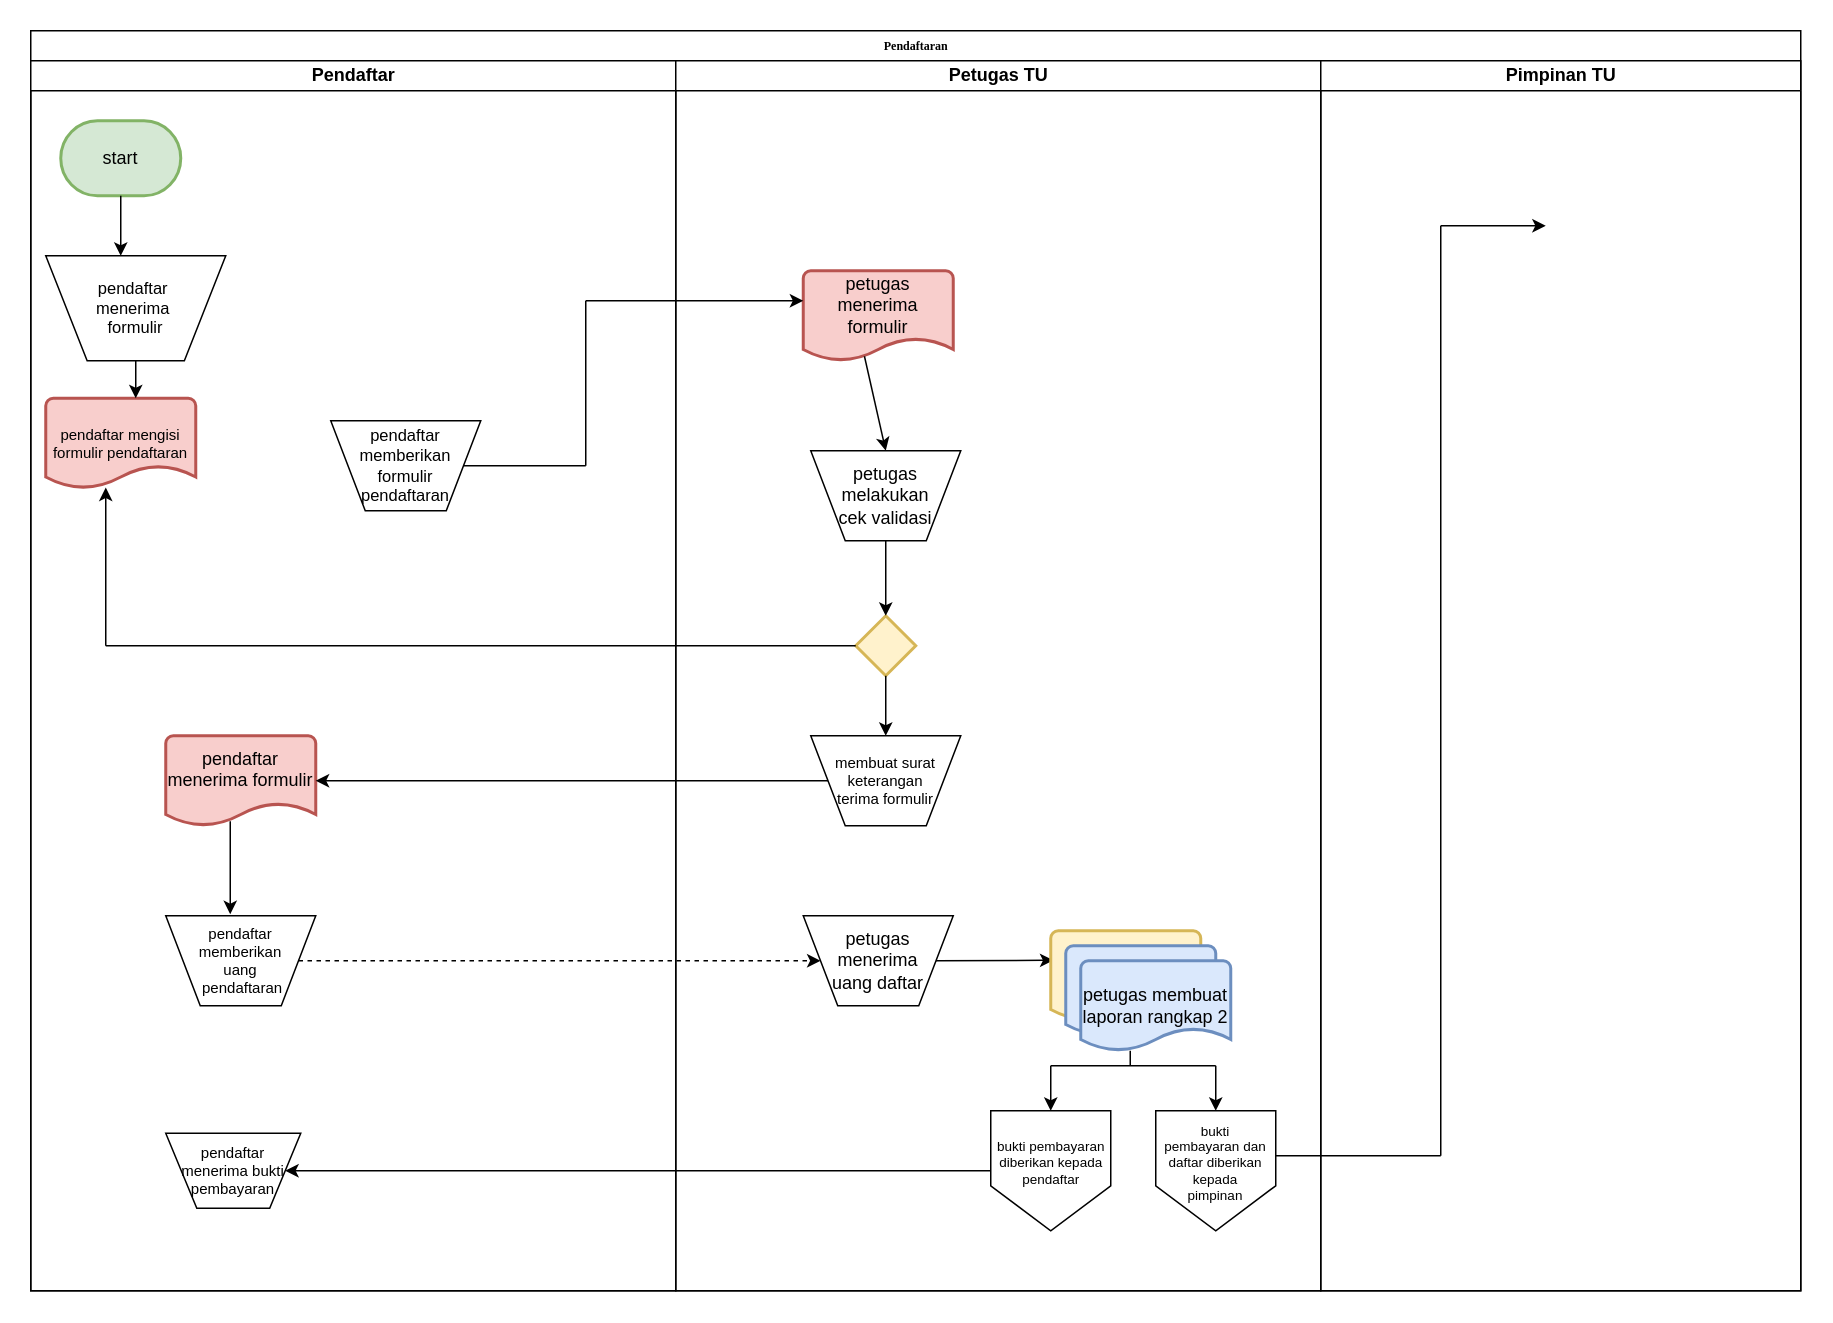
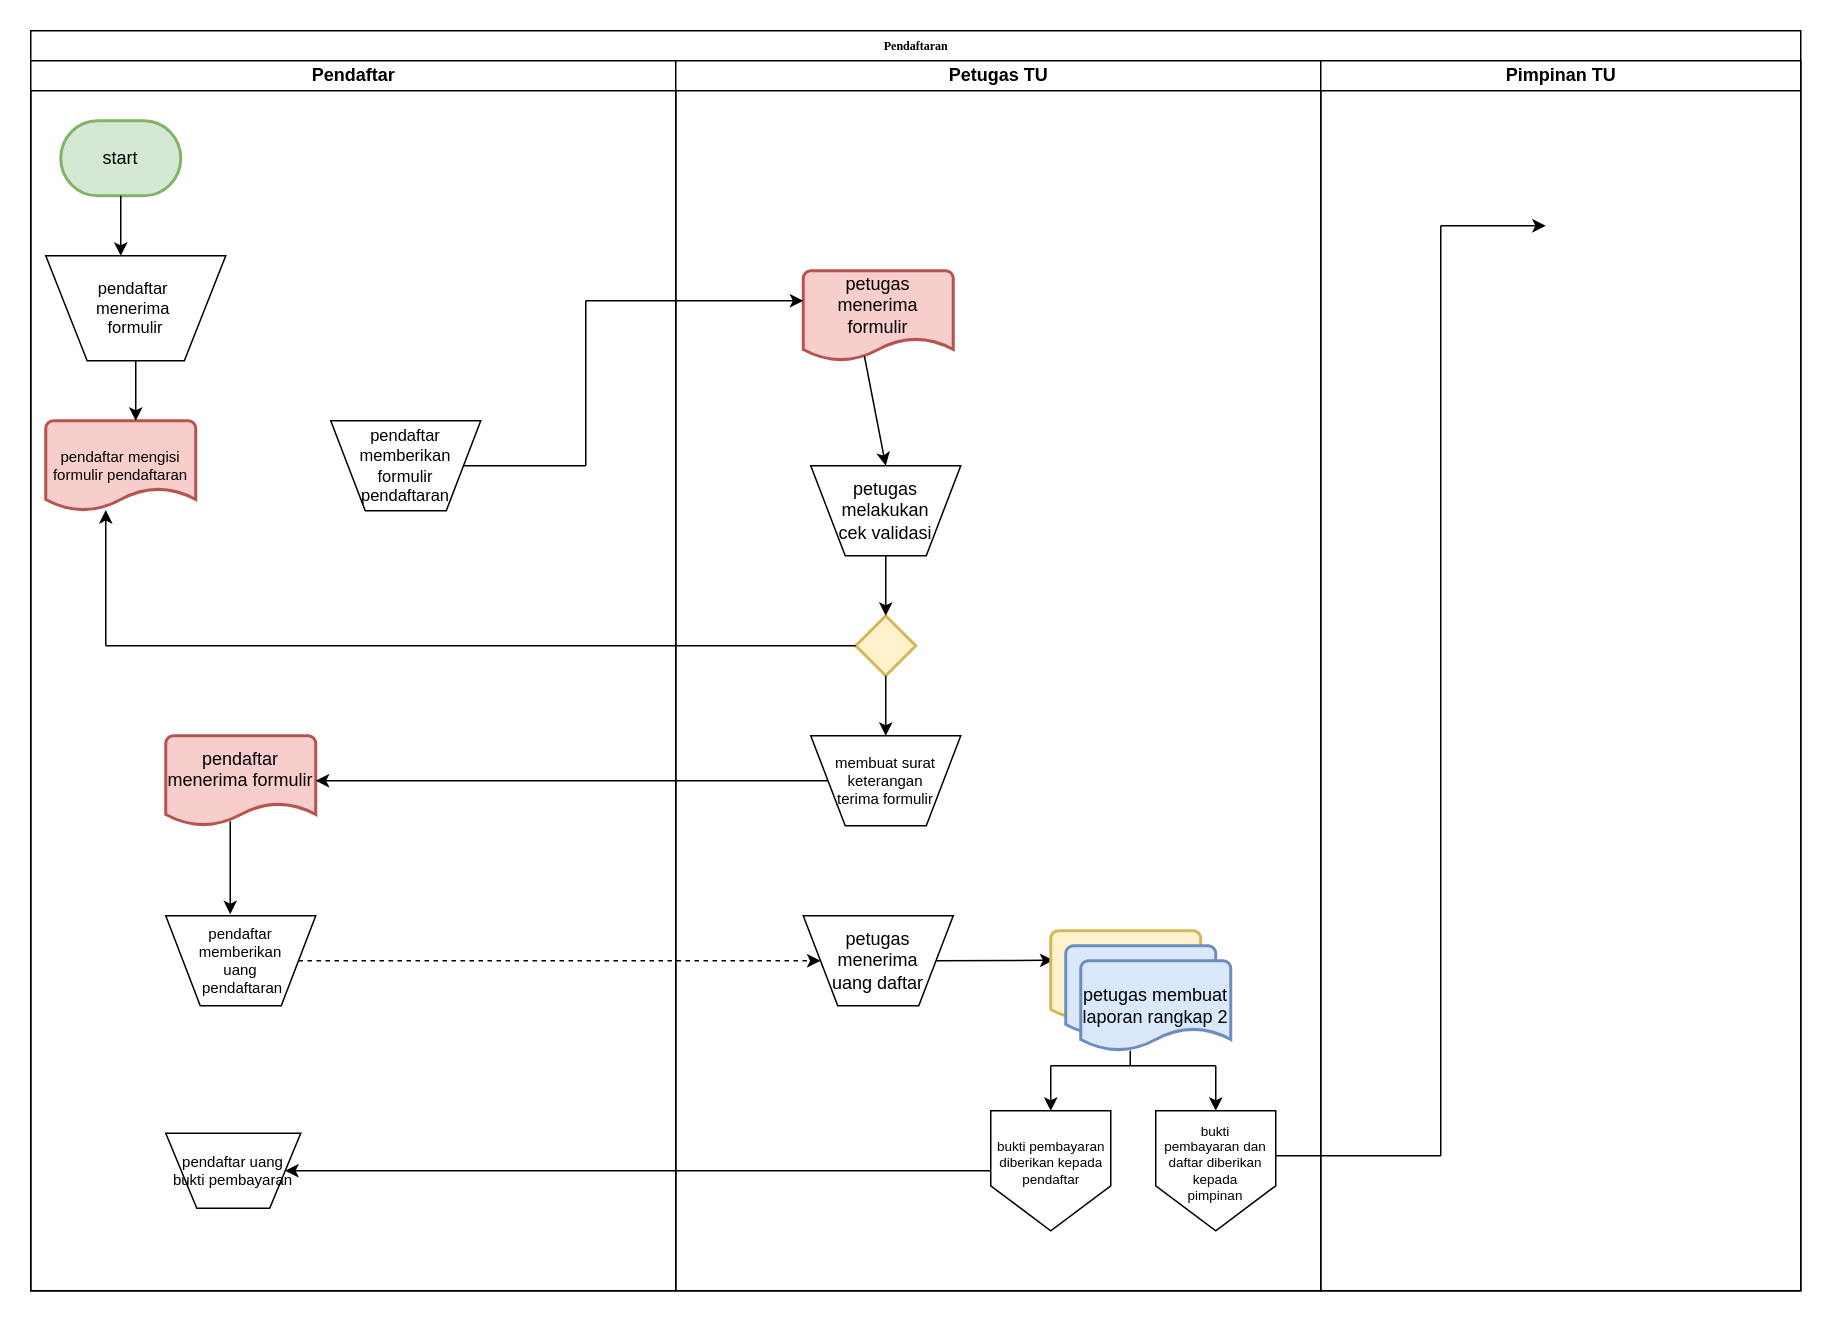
(121, 443) -> (121, 466)
(886, 496) -> (886, 511)
(233, 1171) -> (233, 1171)
